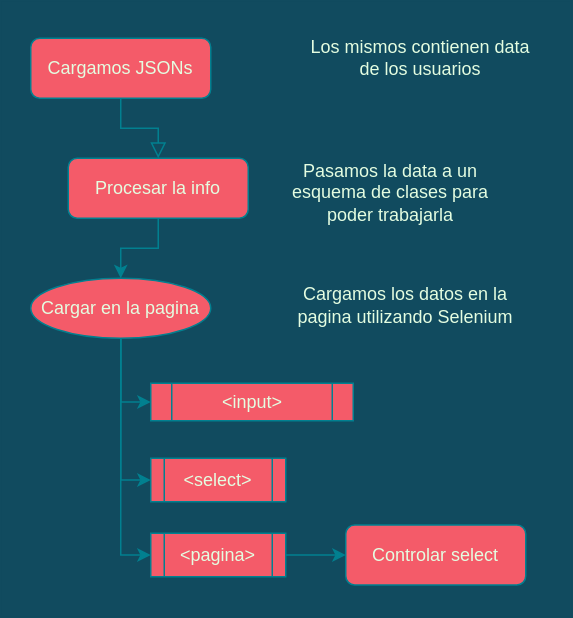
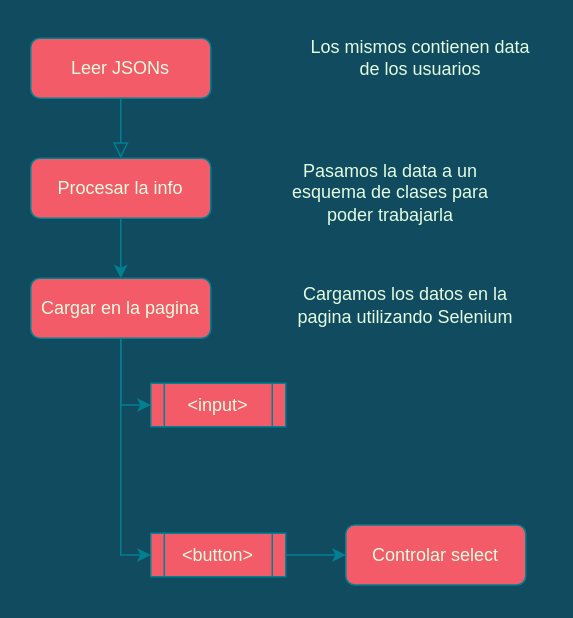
(121, 68) -> (121, 68)
(158, 188) -> (121, 188)
(121, 308) -> (121, 308)
(252, 402) -> (218, 405)
(132, 480) -> none
(218, 480) -> none
(218, 556) -> (218, 556)
